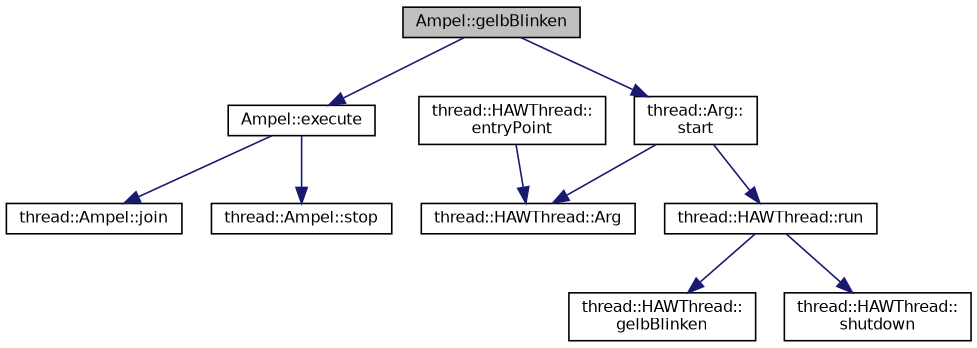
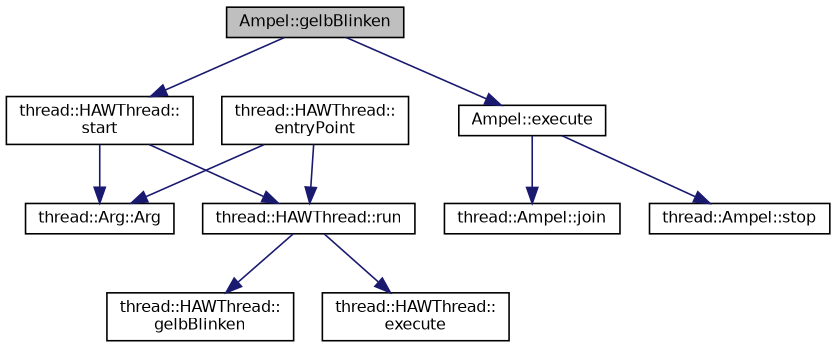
(696, 120) -> (100, 120)
none -> (312, 166)
(528, 219) -> (100, 219)
(878, 317) -> (416, 317)
